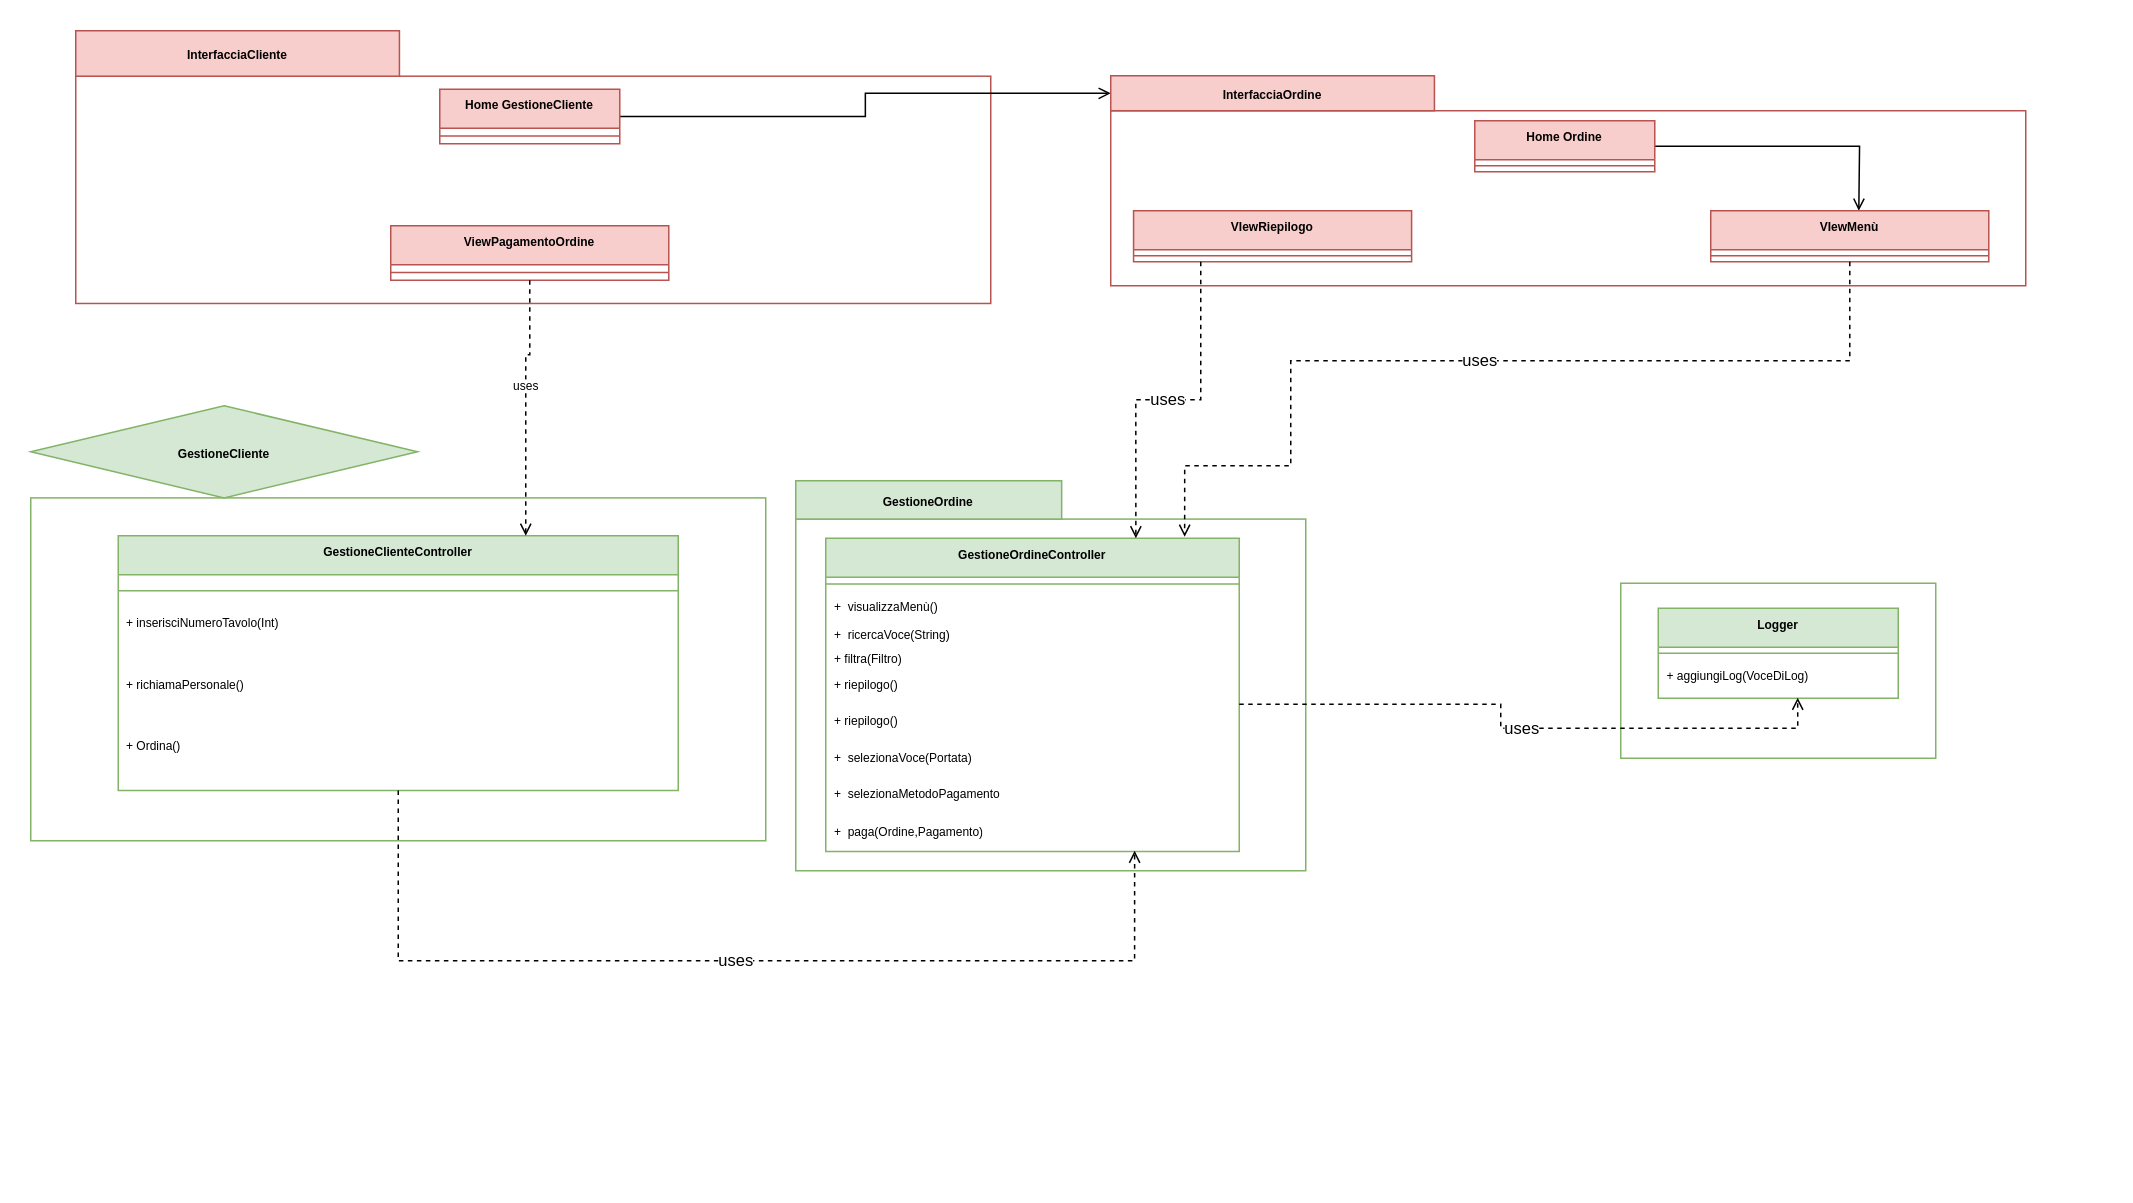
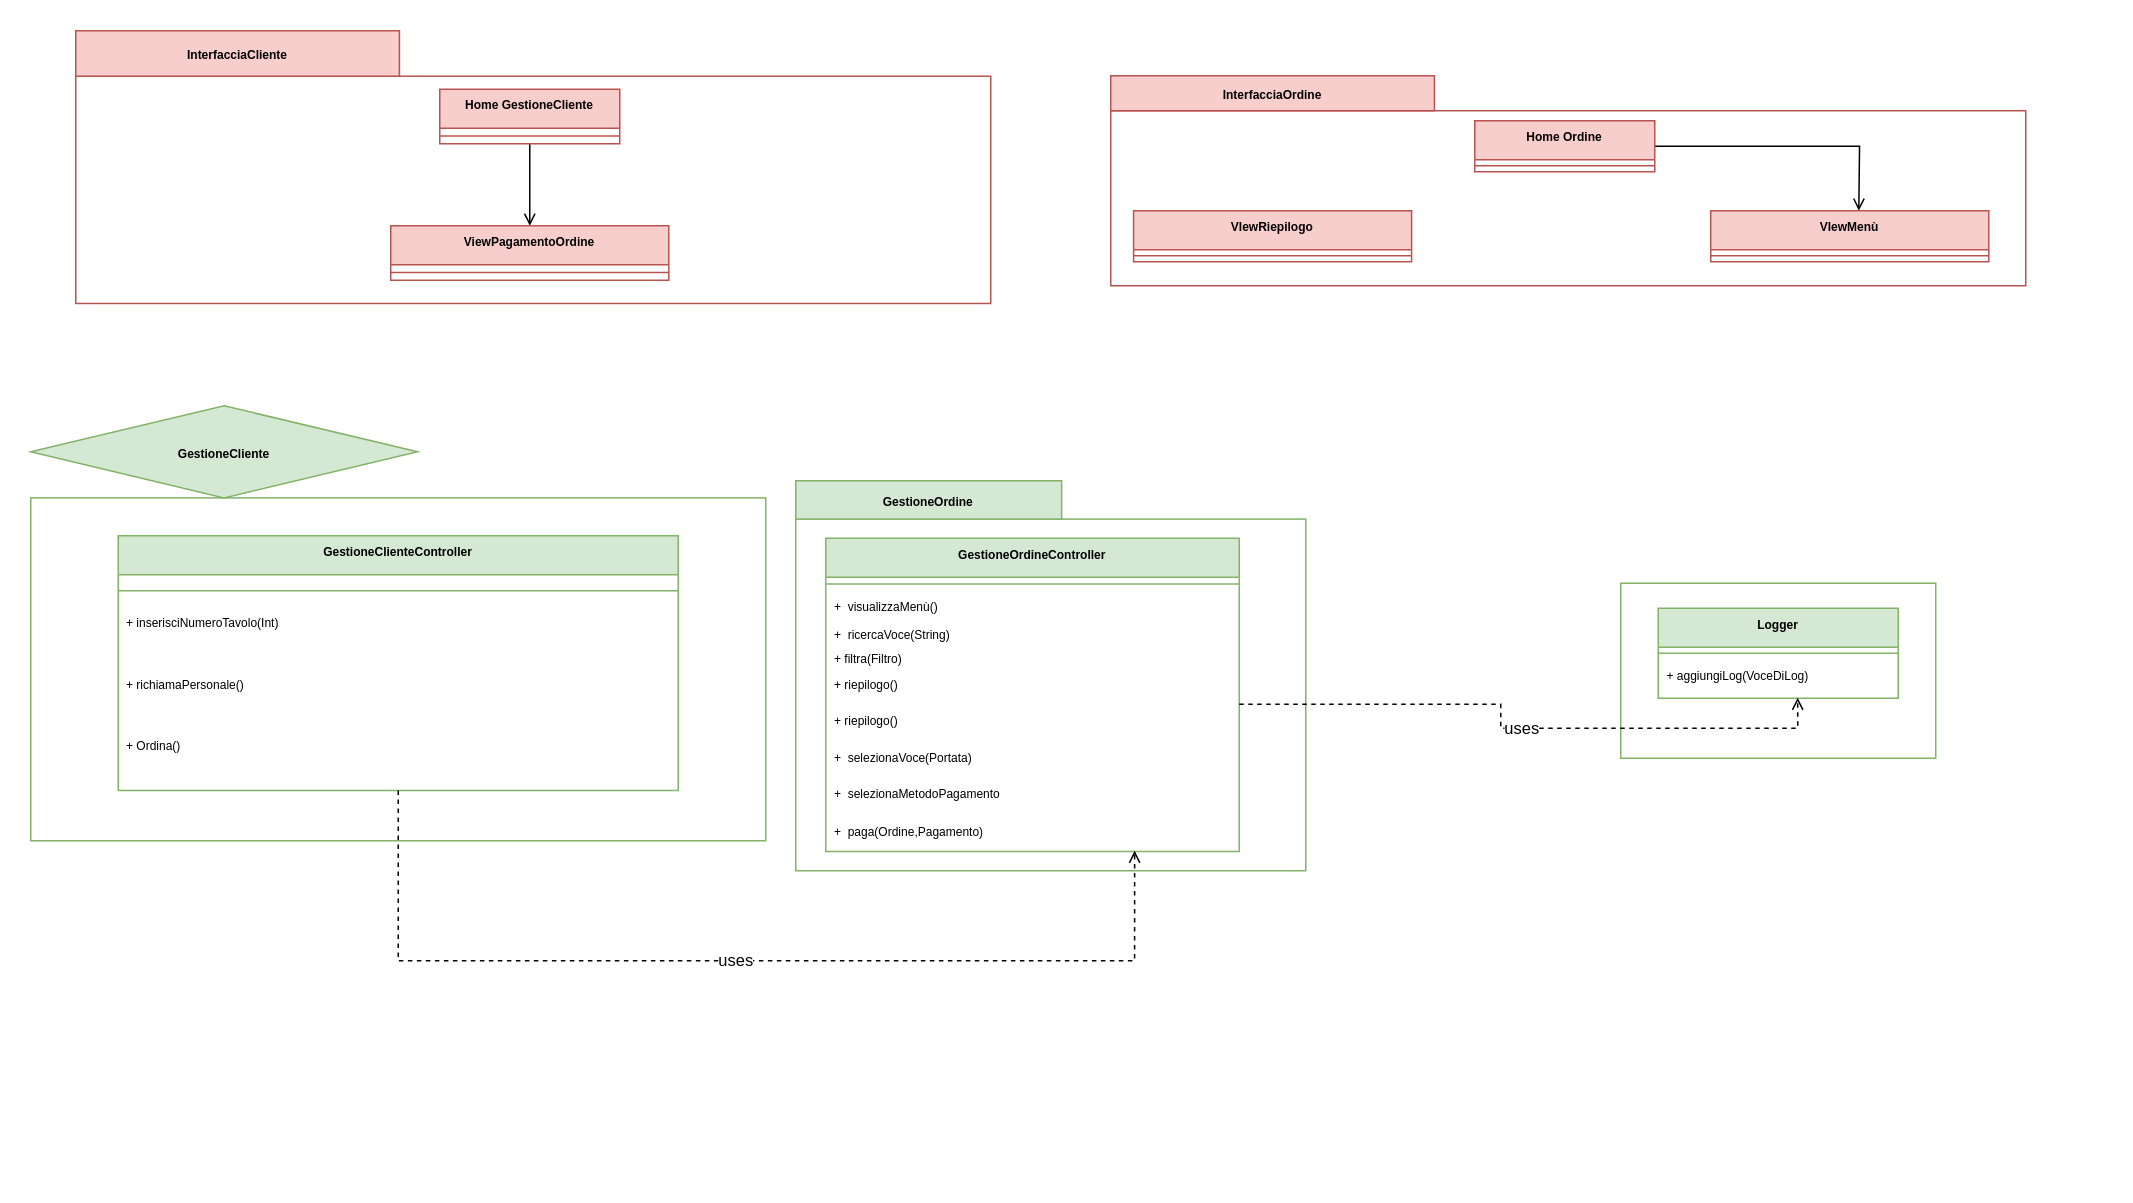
(865, 106) -> (530, 184)
(1480, 361) -> none
(1169, 400) -> none
(526, 406) -> none
